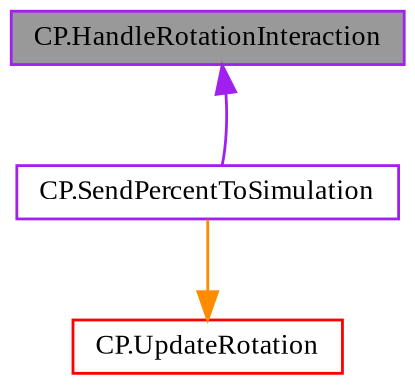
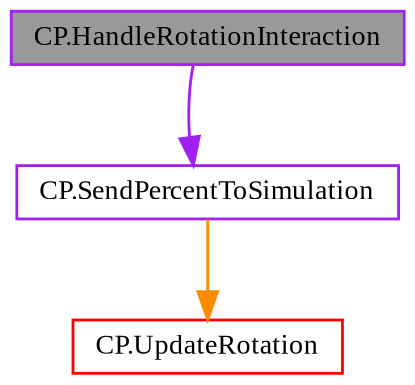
(226, 130) -> (189, 101)
